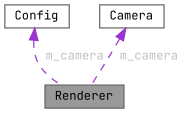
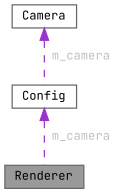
(106, 62) -> (44, 63)
